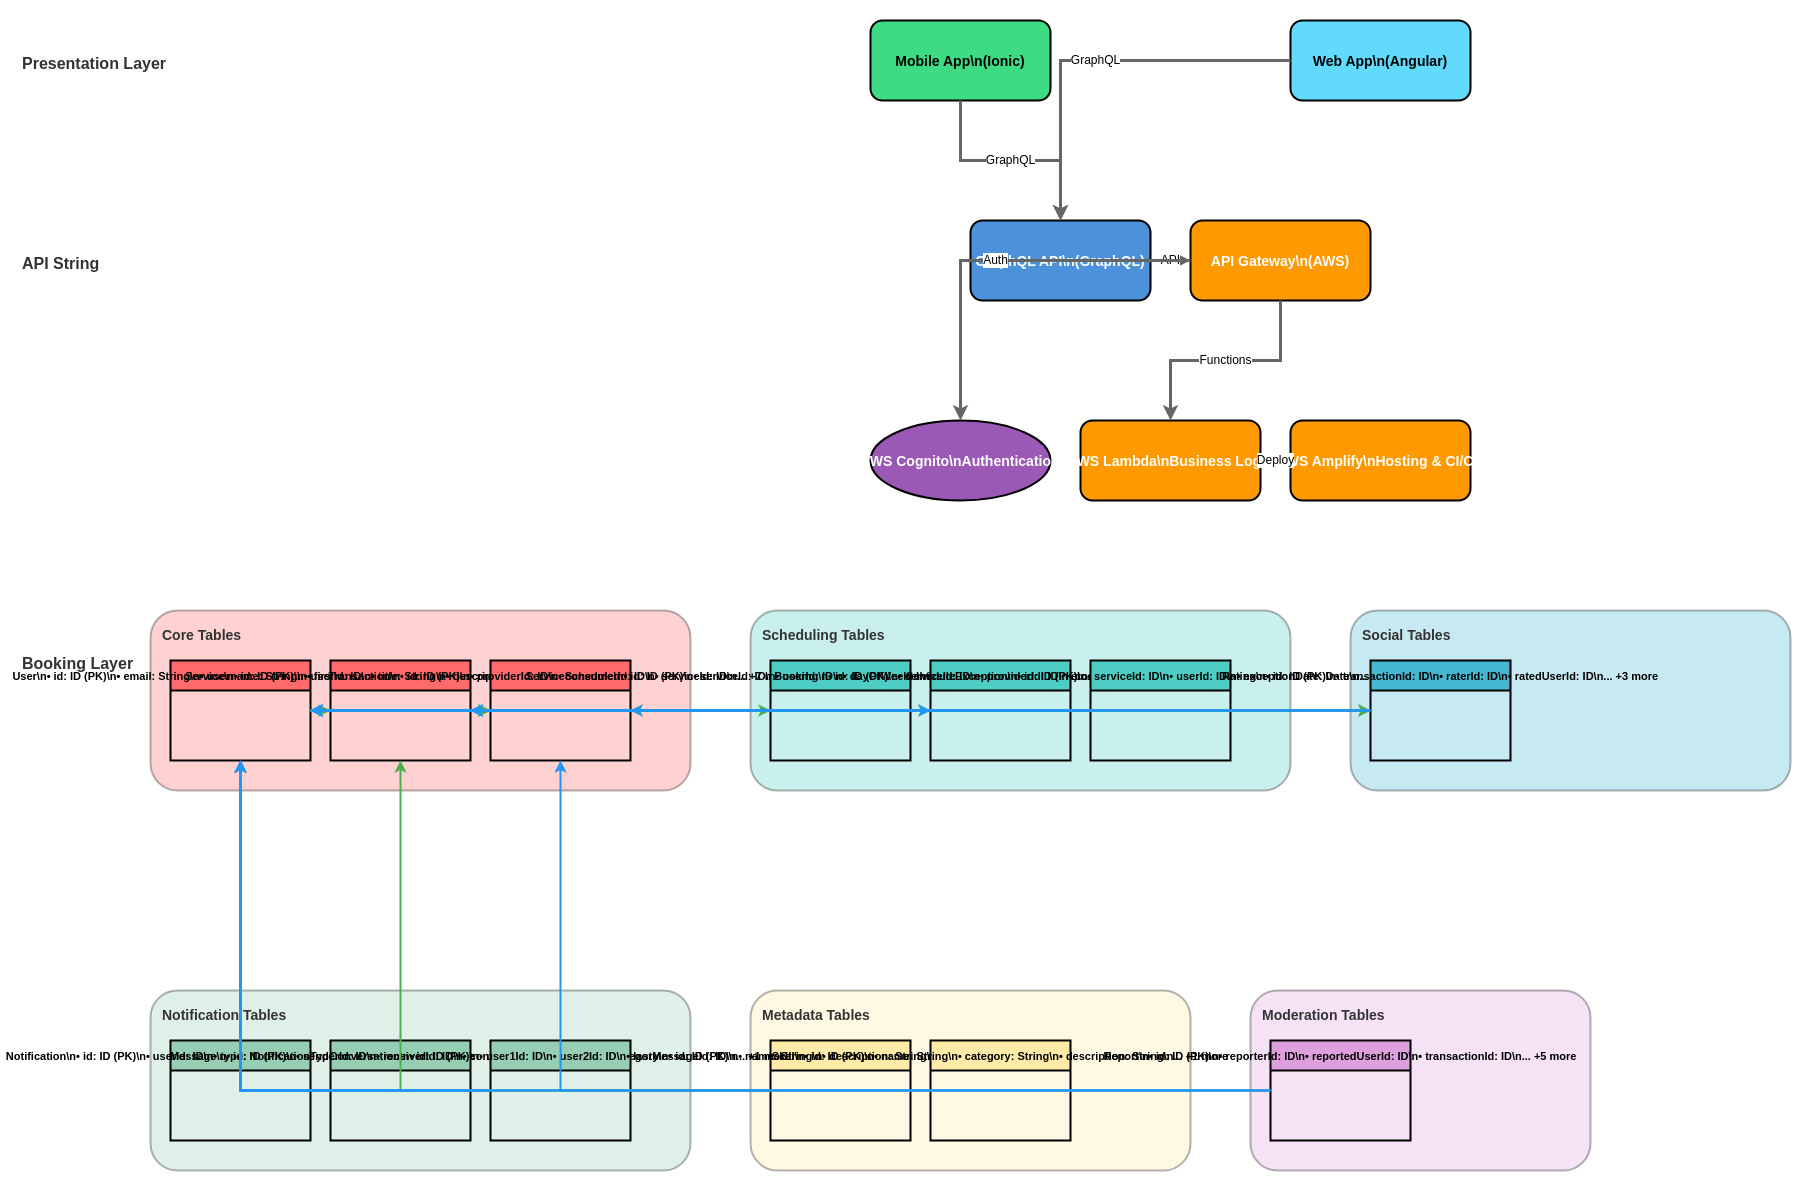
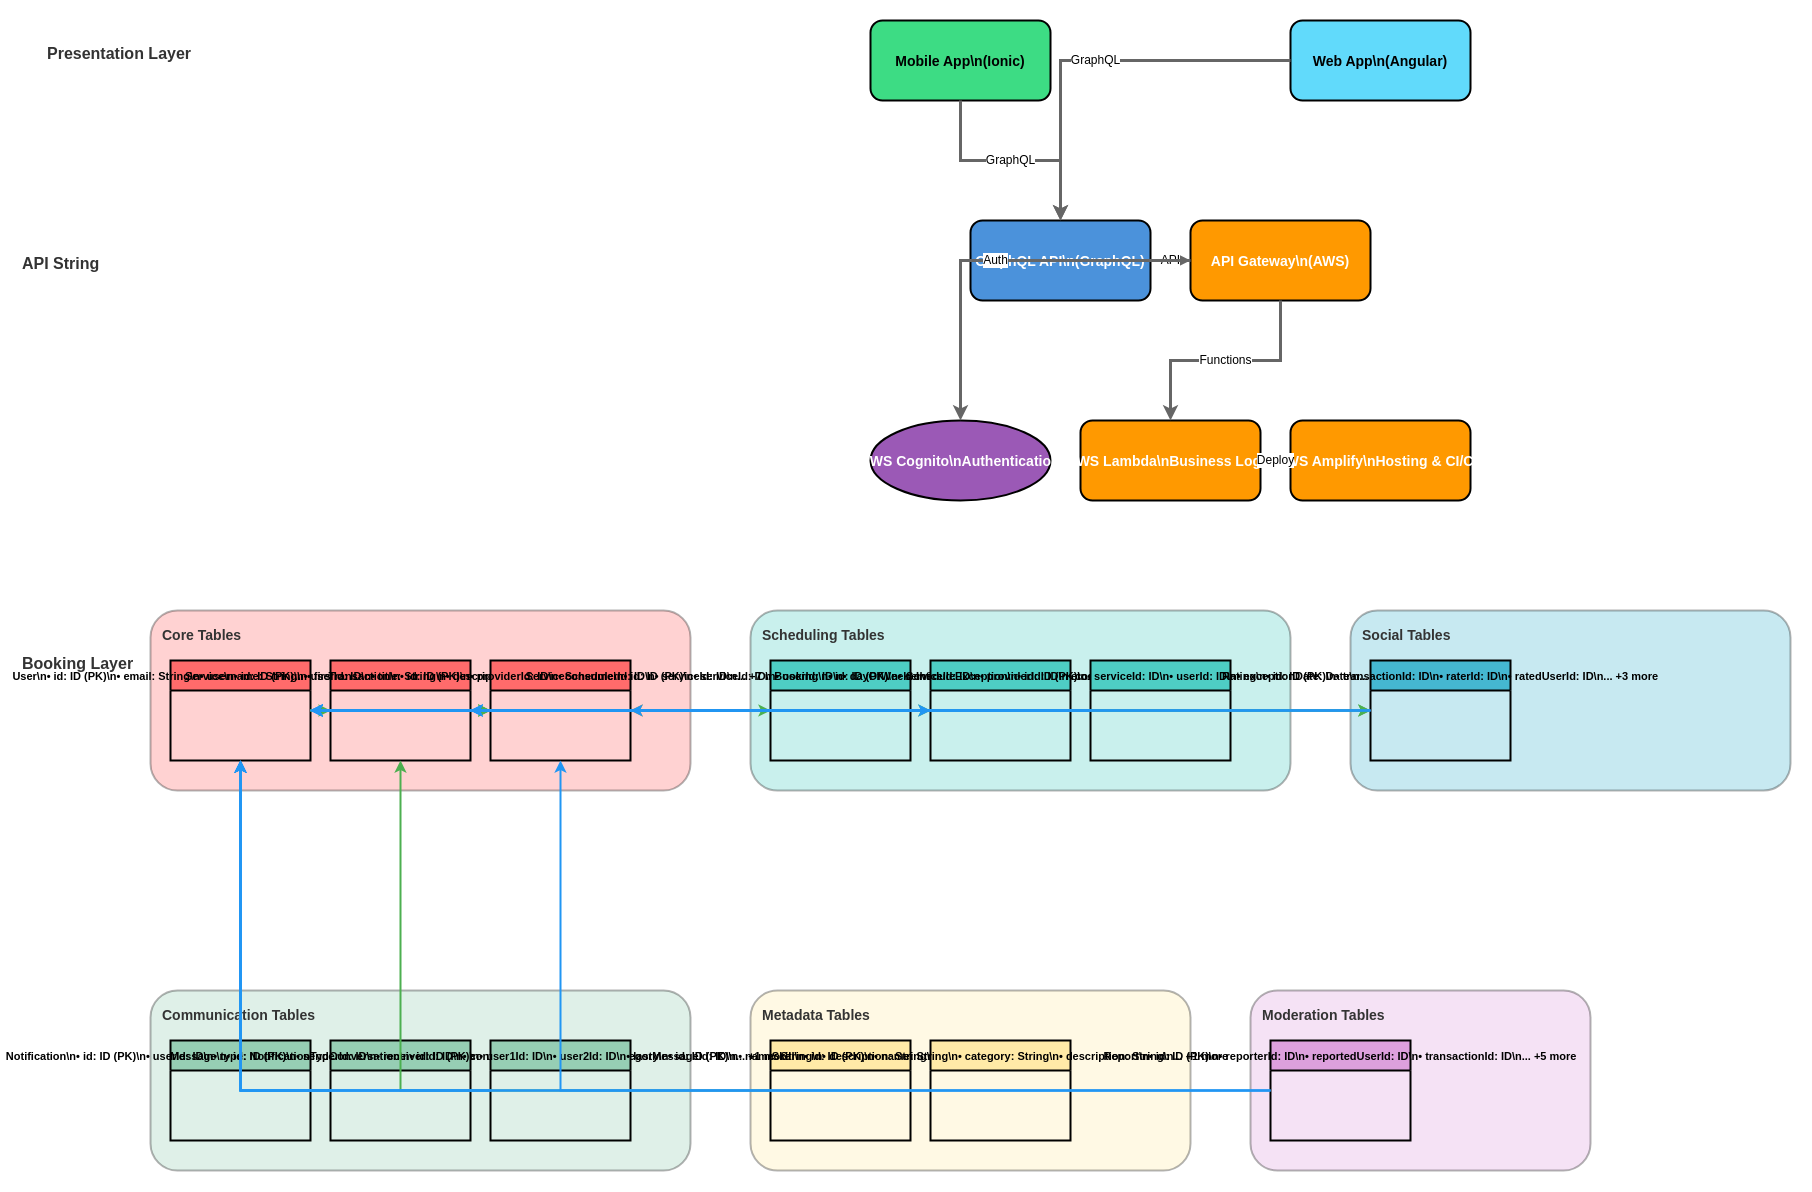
(111, 63) -> (136, 53)
(228, 1016) -> (234, 1016)
